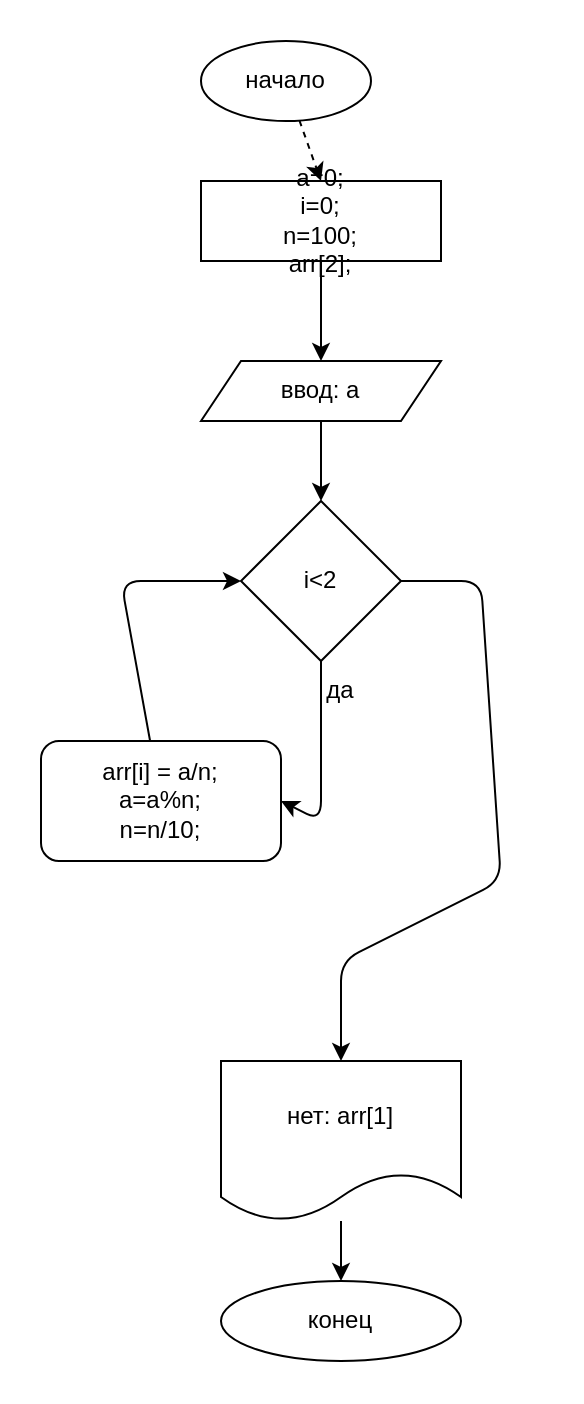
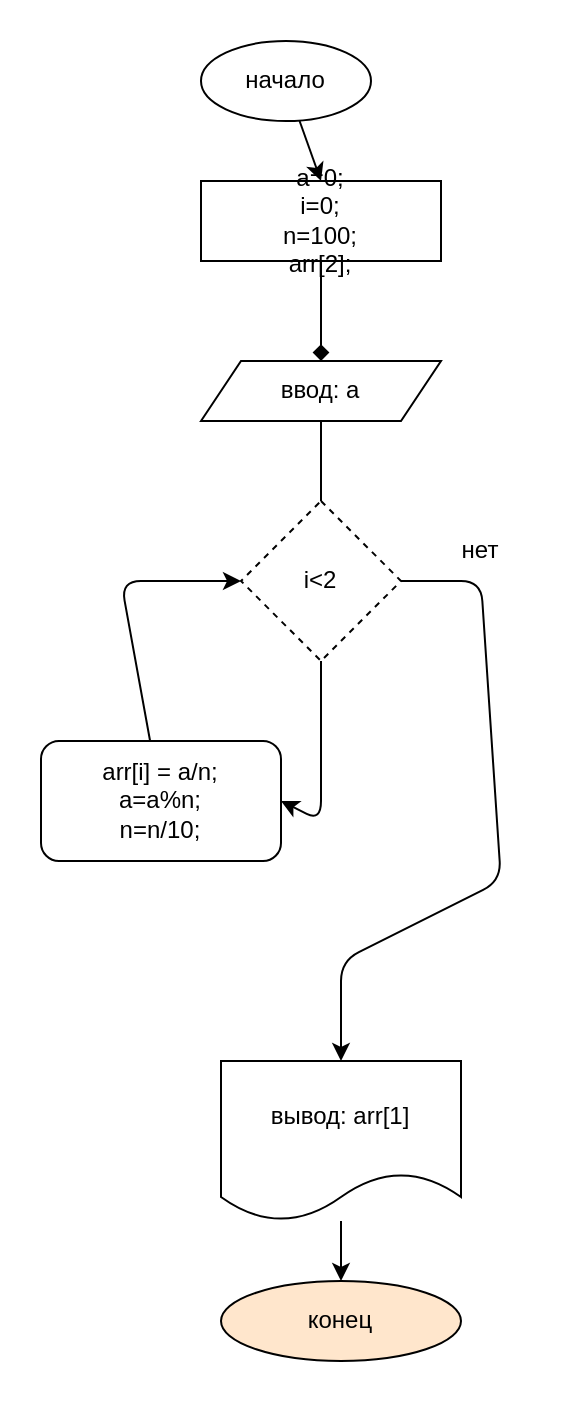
(308, 144) -> (308, 144)
(321, 346) -> (321, 345)
(321, 486) -> (321, 492)
none -> (481, 551)
(321, 581) -> (321, 581)
(341, 691) -> none
(341, 1117) -> (341, 1117)
(341, 1321) -> (341, 1321)
